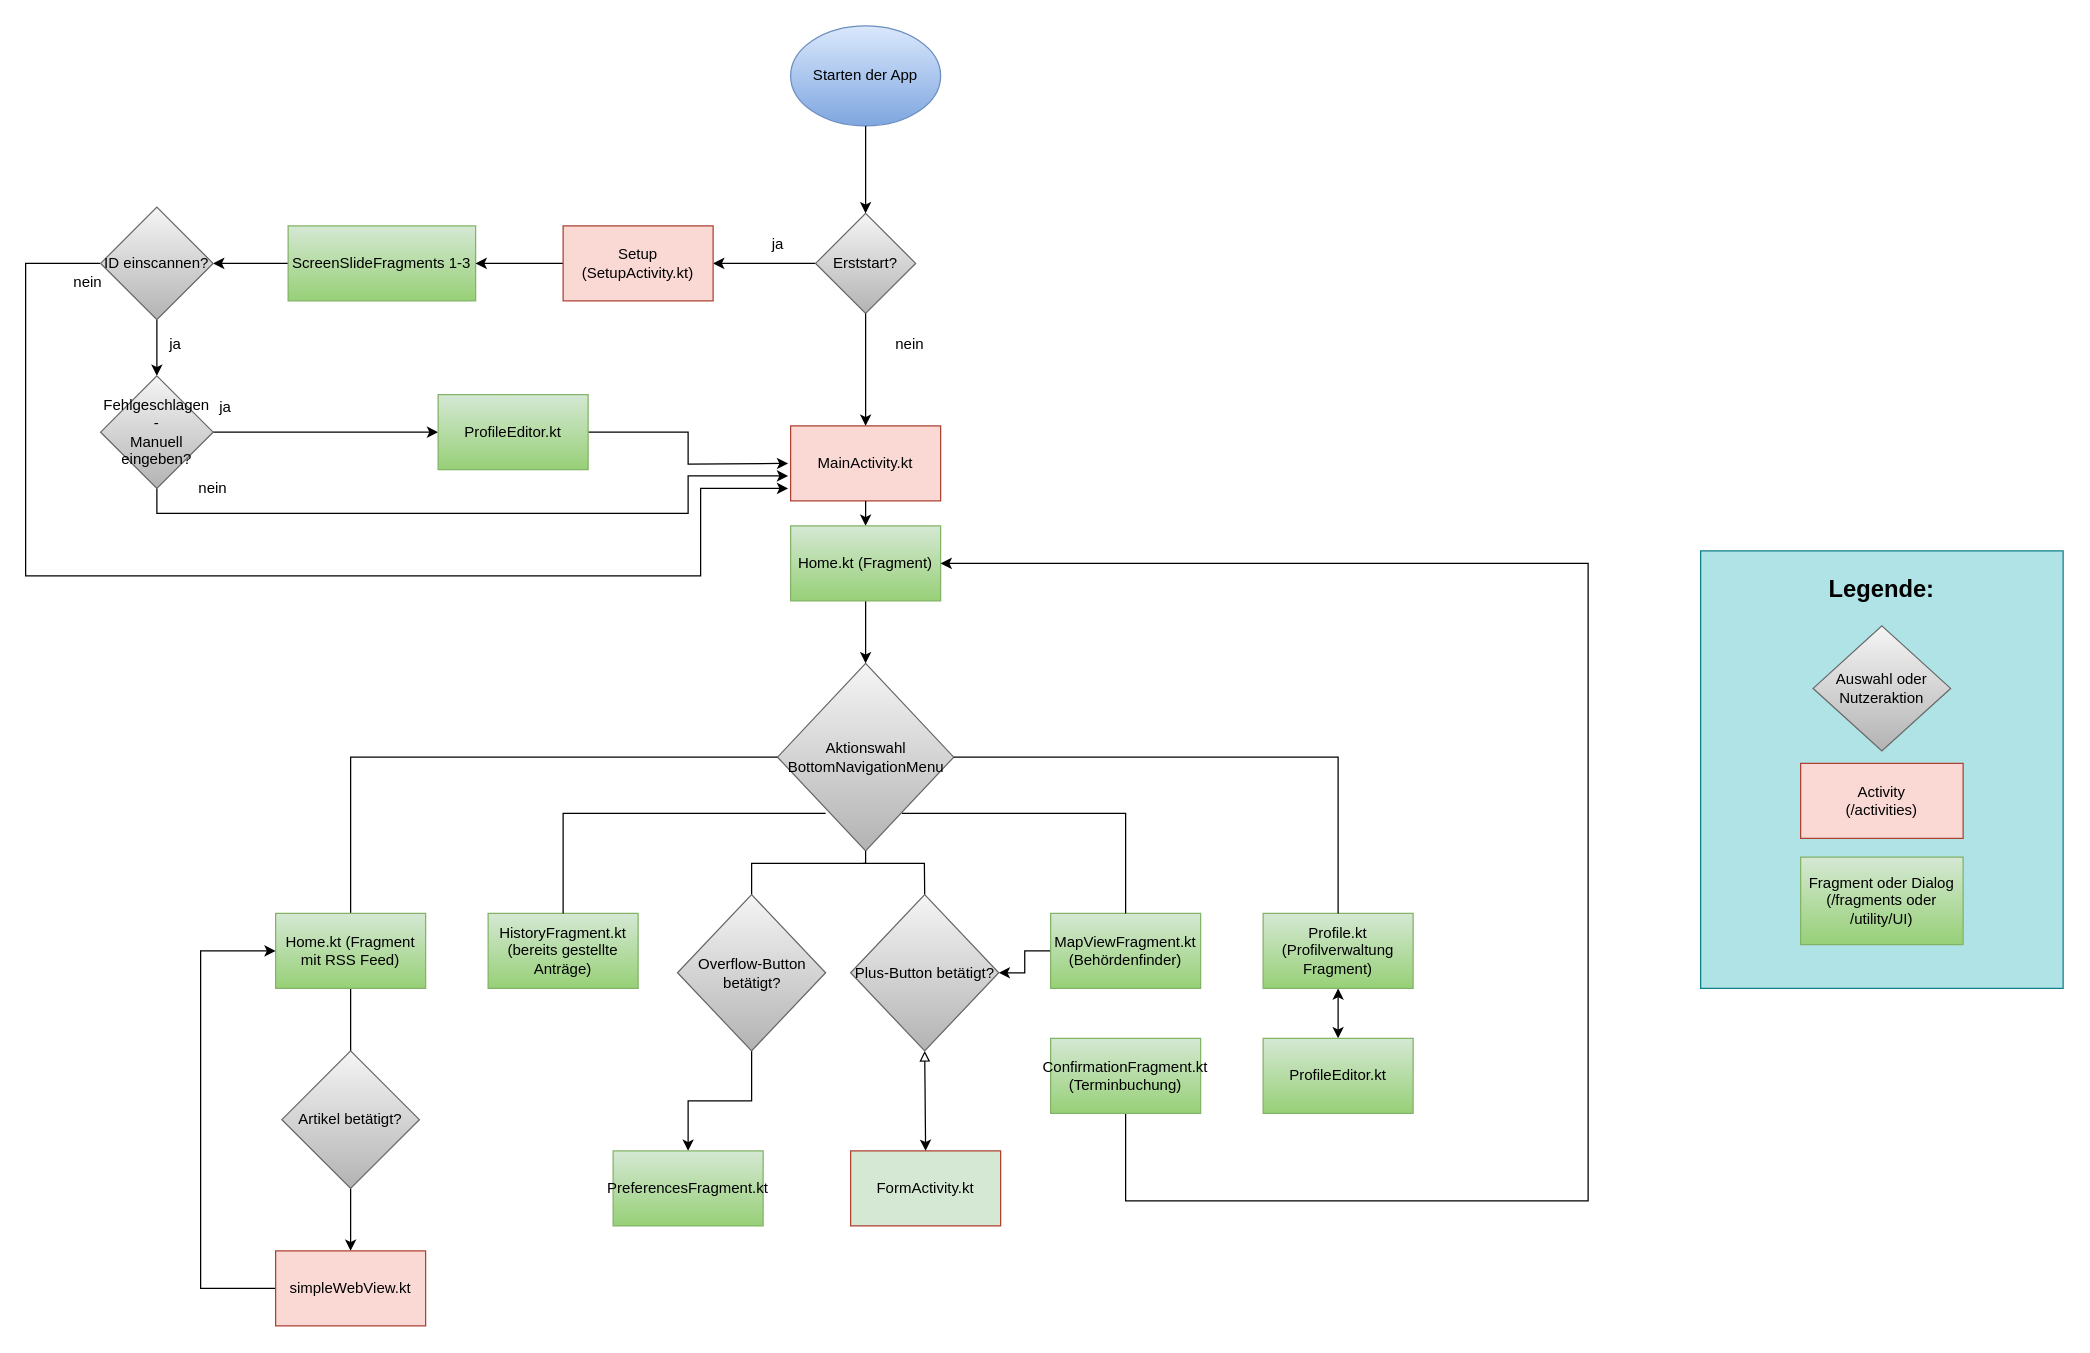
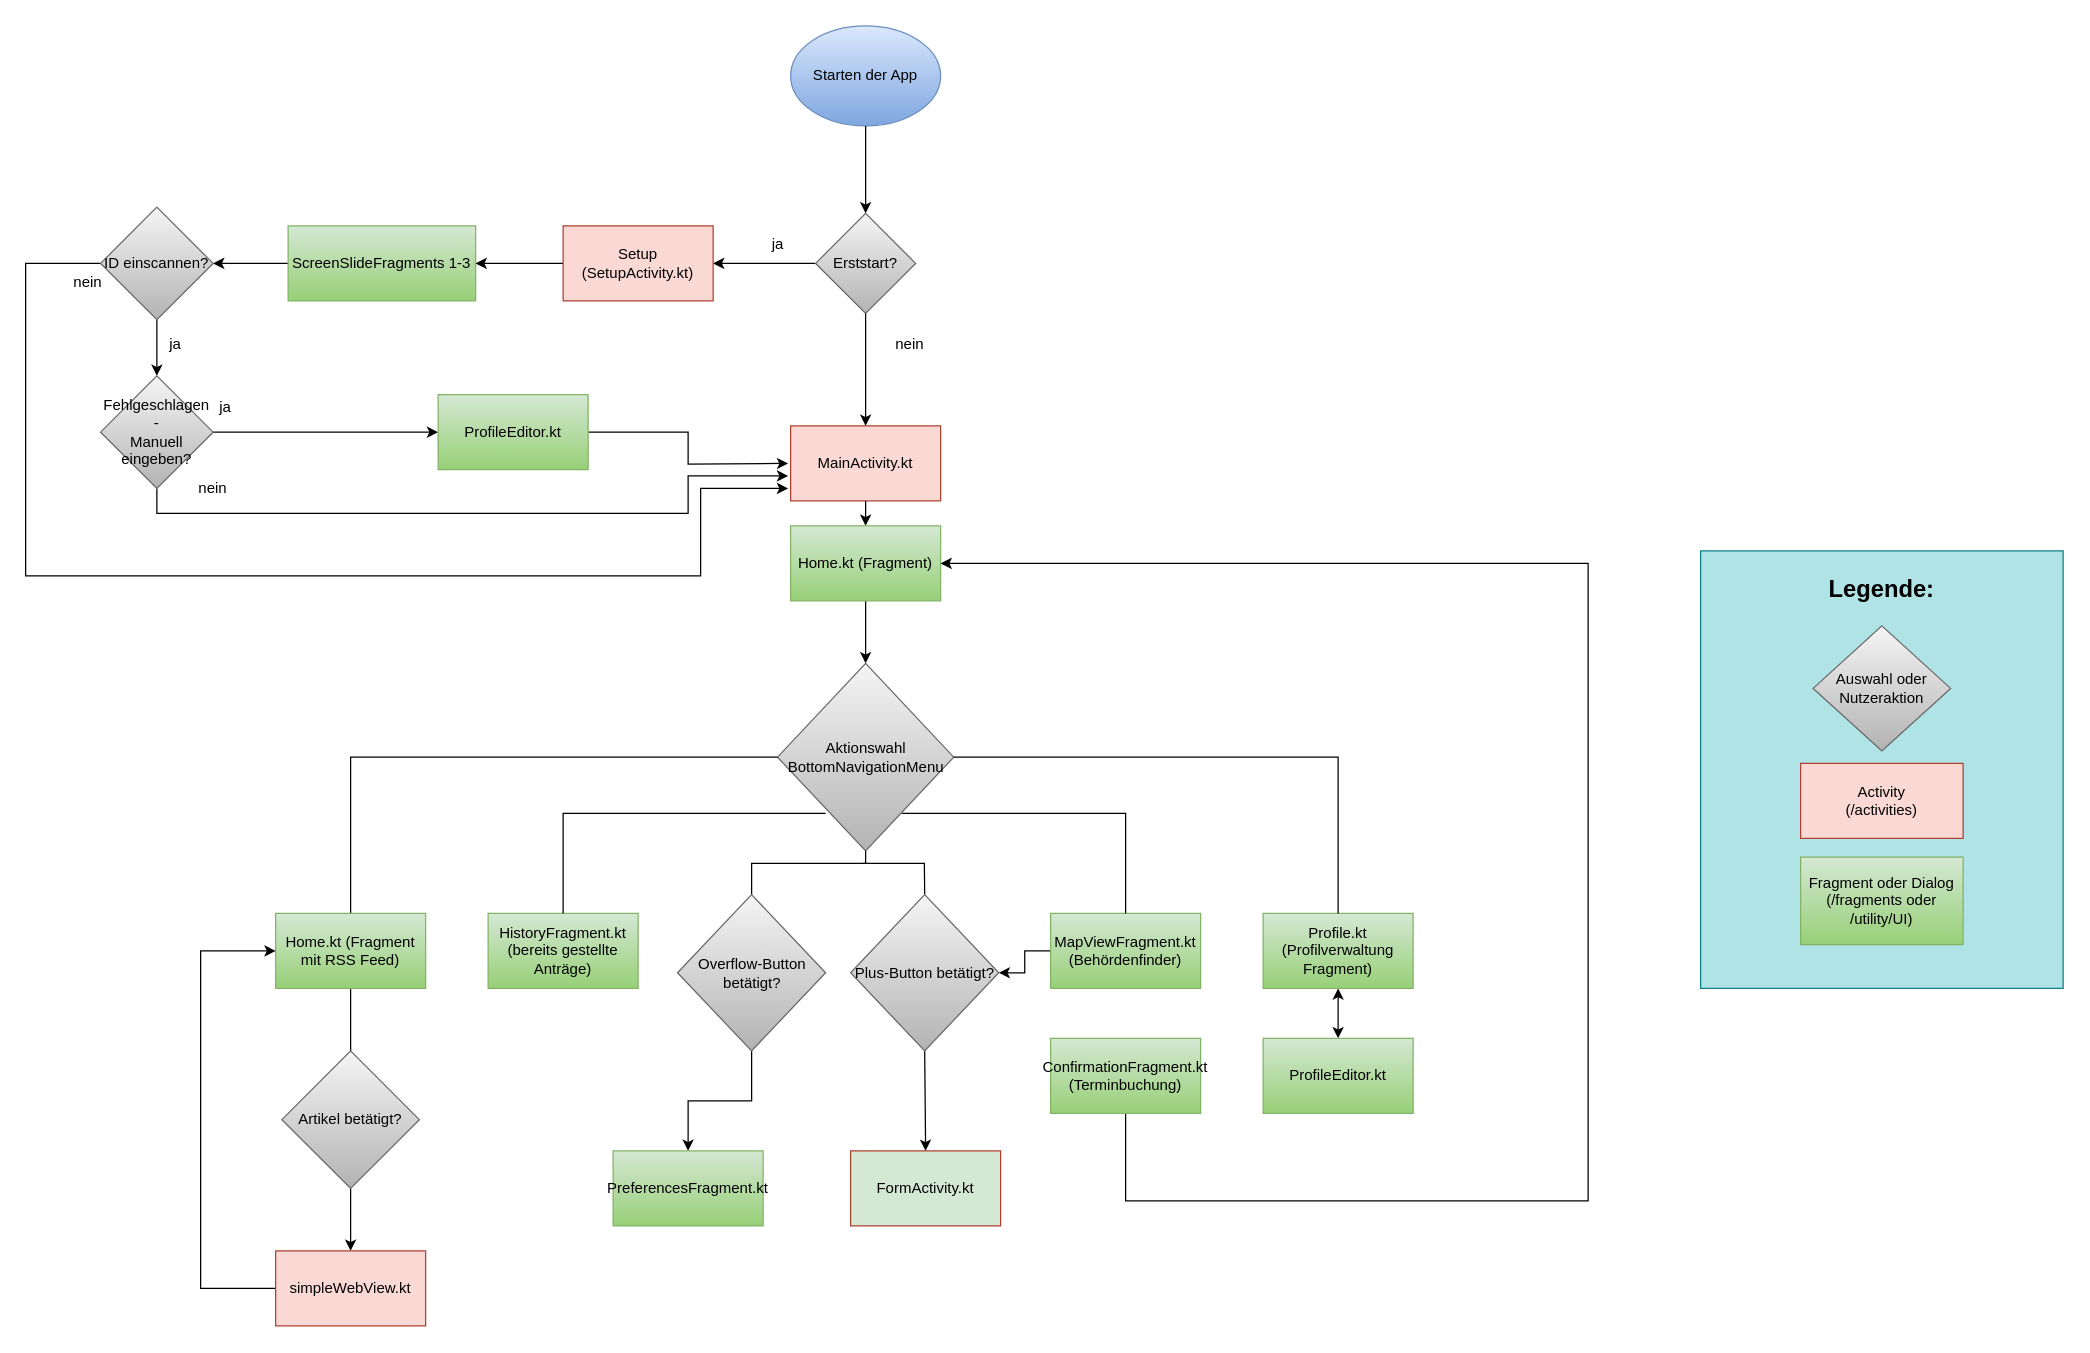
(925, 1062) -> (925, 1057)
